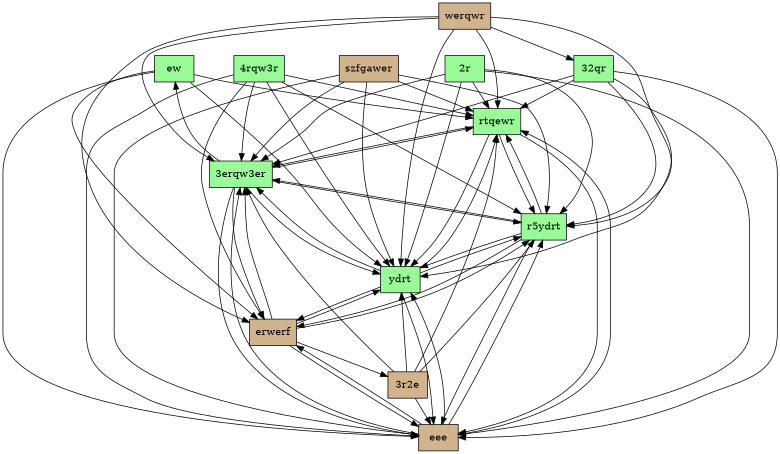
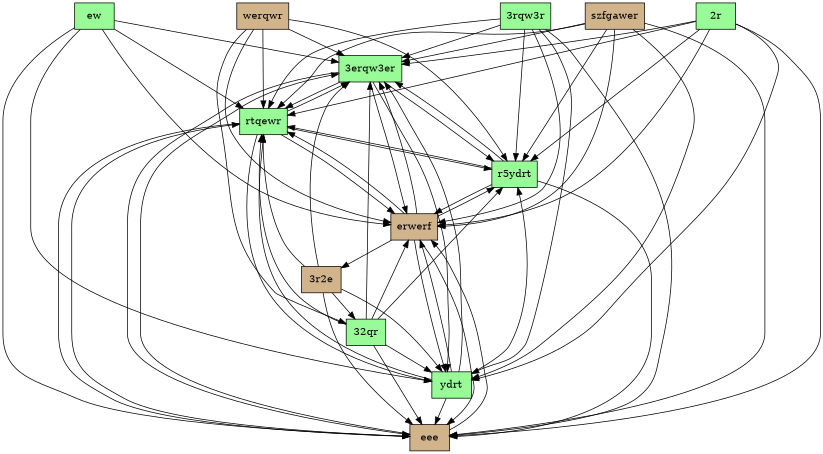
(259, 69) -> (526, 16)
(189, 130) -> (223, 41)
(413, 146) -> none
none -> (606, 168)
none -> (575, 169)
none -> (336, 170)
none -> (352, 171)
(450, 257) -> none
none -> (389, 283)
(476, 310) -> (341, 303)
(497, 337) -> none
(438, 360) -> none
